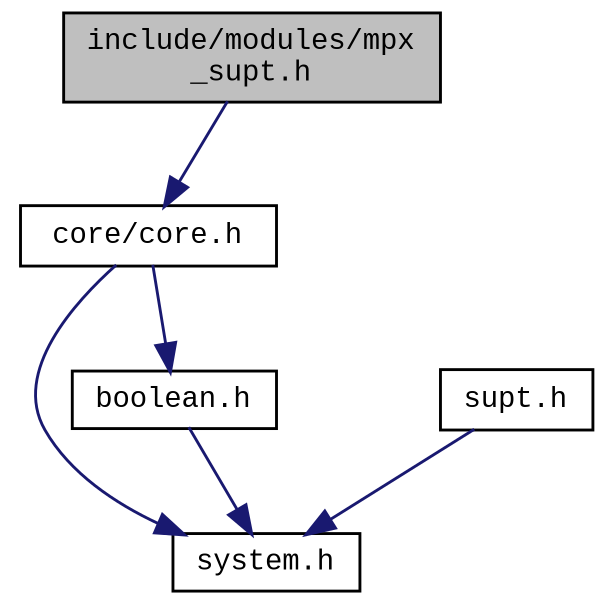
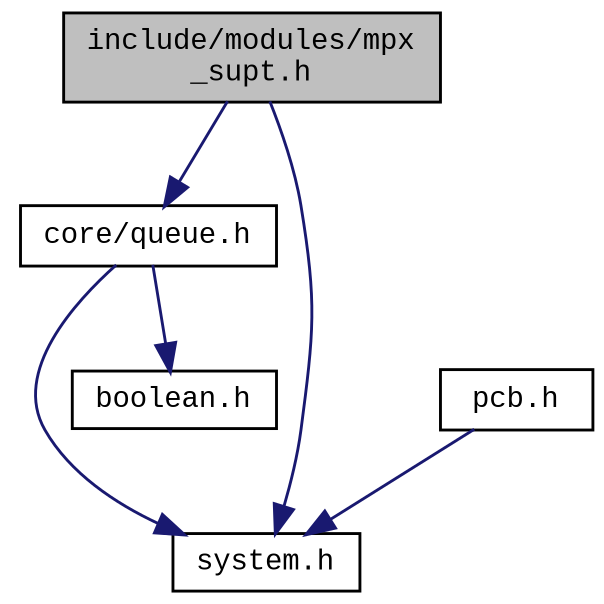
(149, 236) -> (149, 236)
(517, 400) -> (517, 400)
(213, 468) -> (312, 302)
